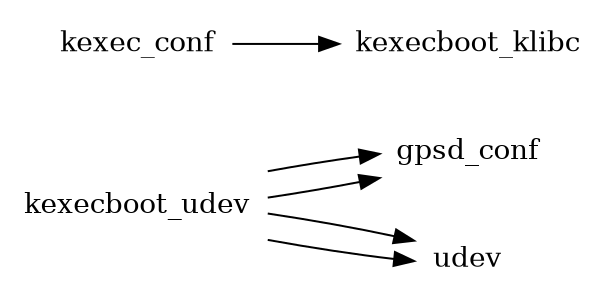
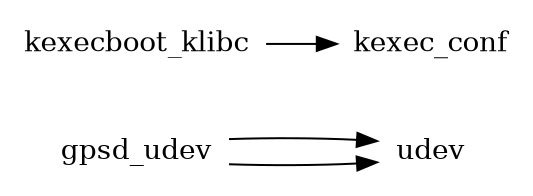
(276, 44) -> (291, 44)
(468, 152) -> none
(138, 206) -> (137, 152)
